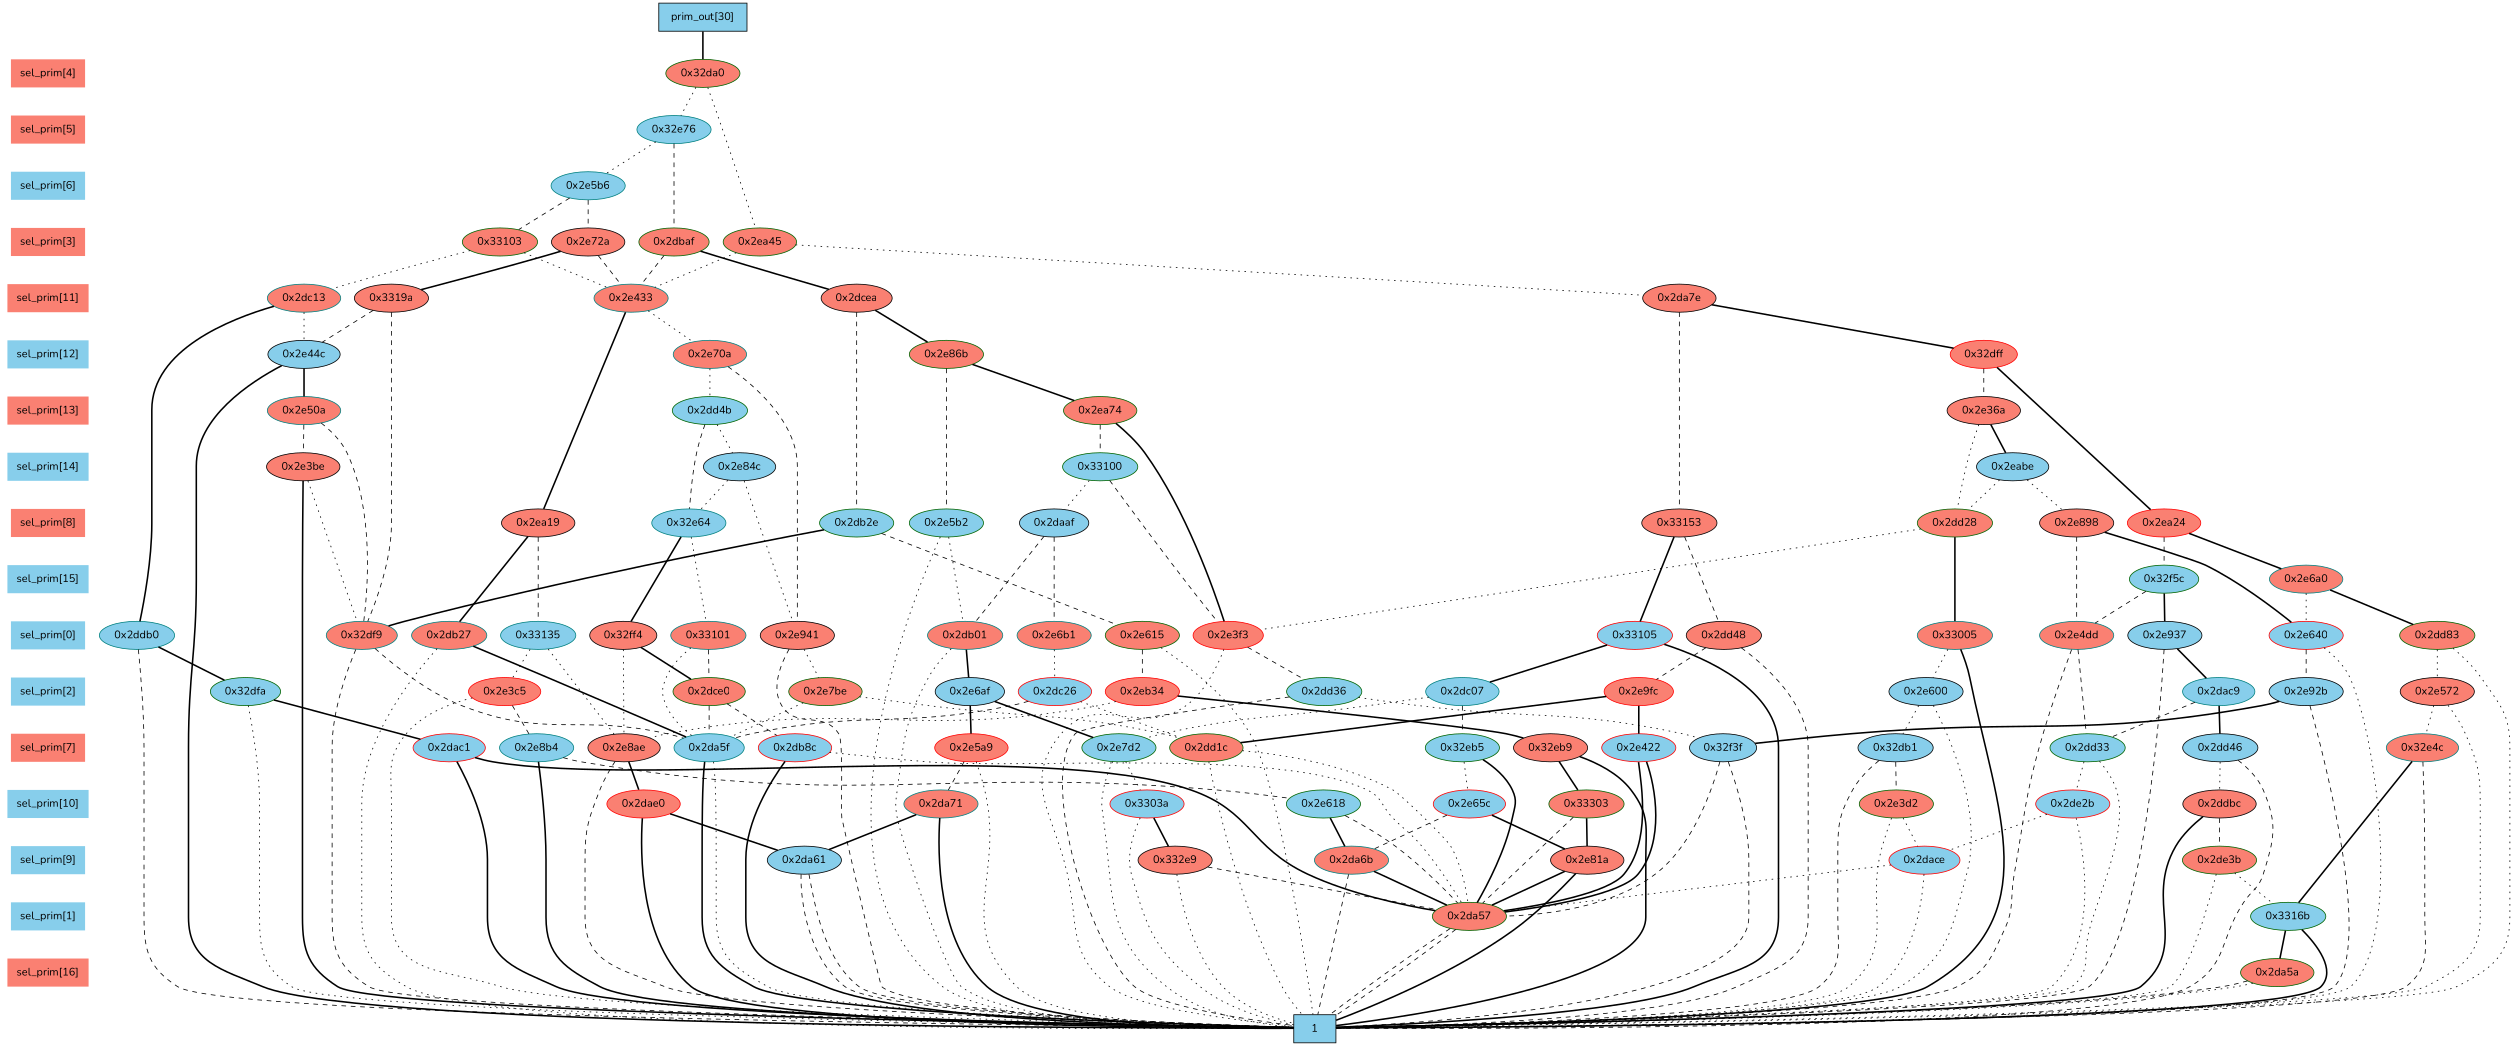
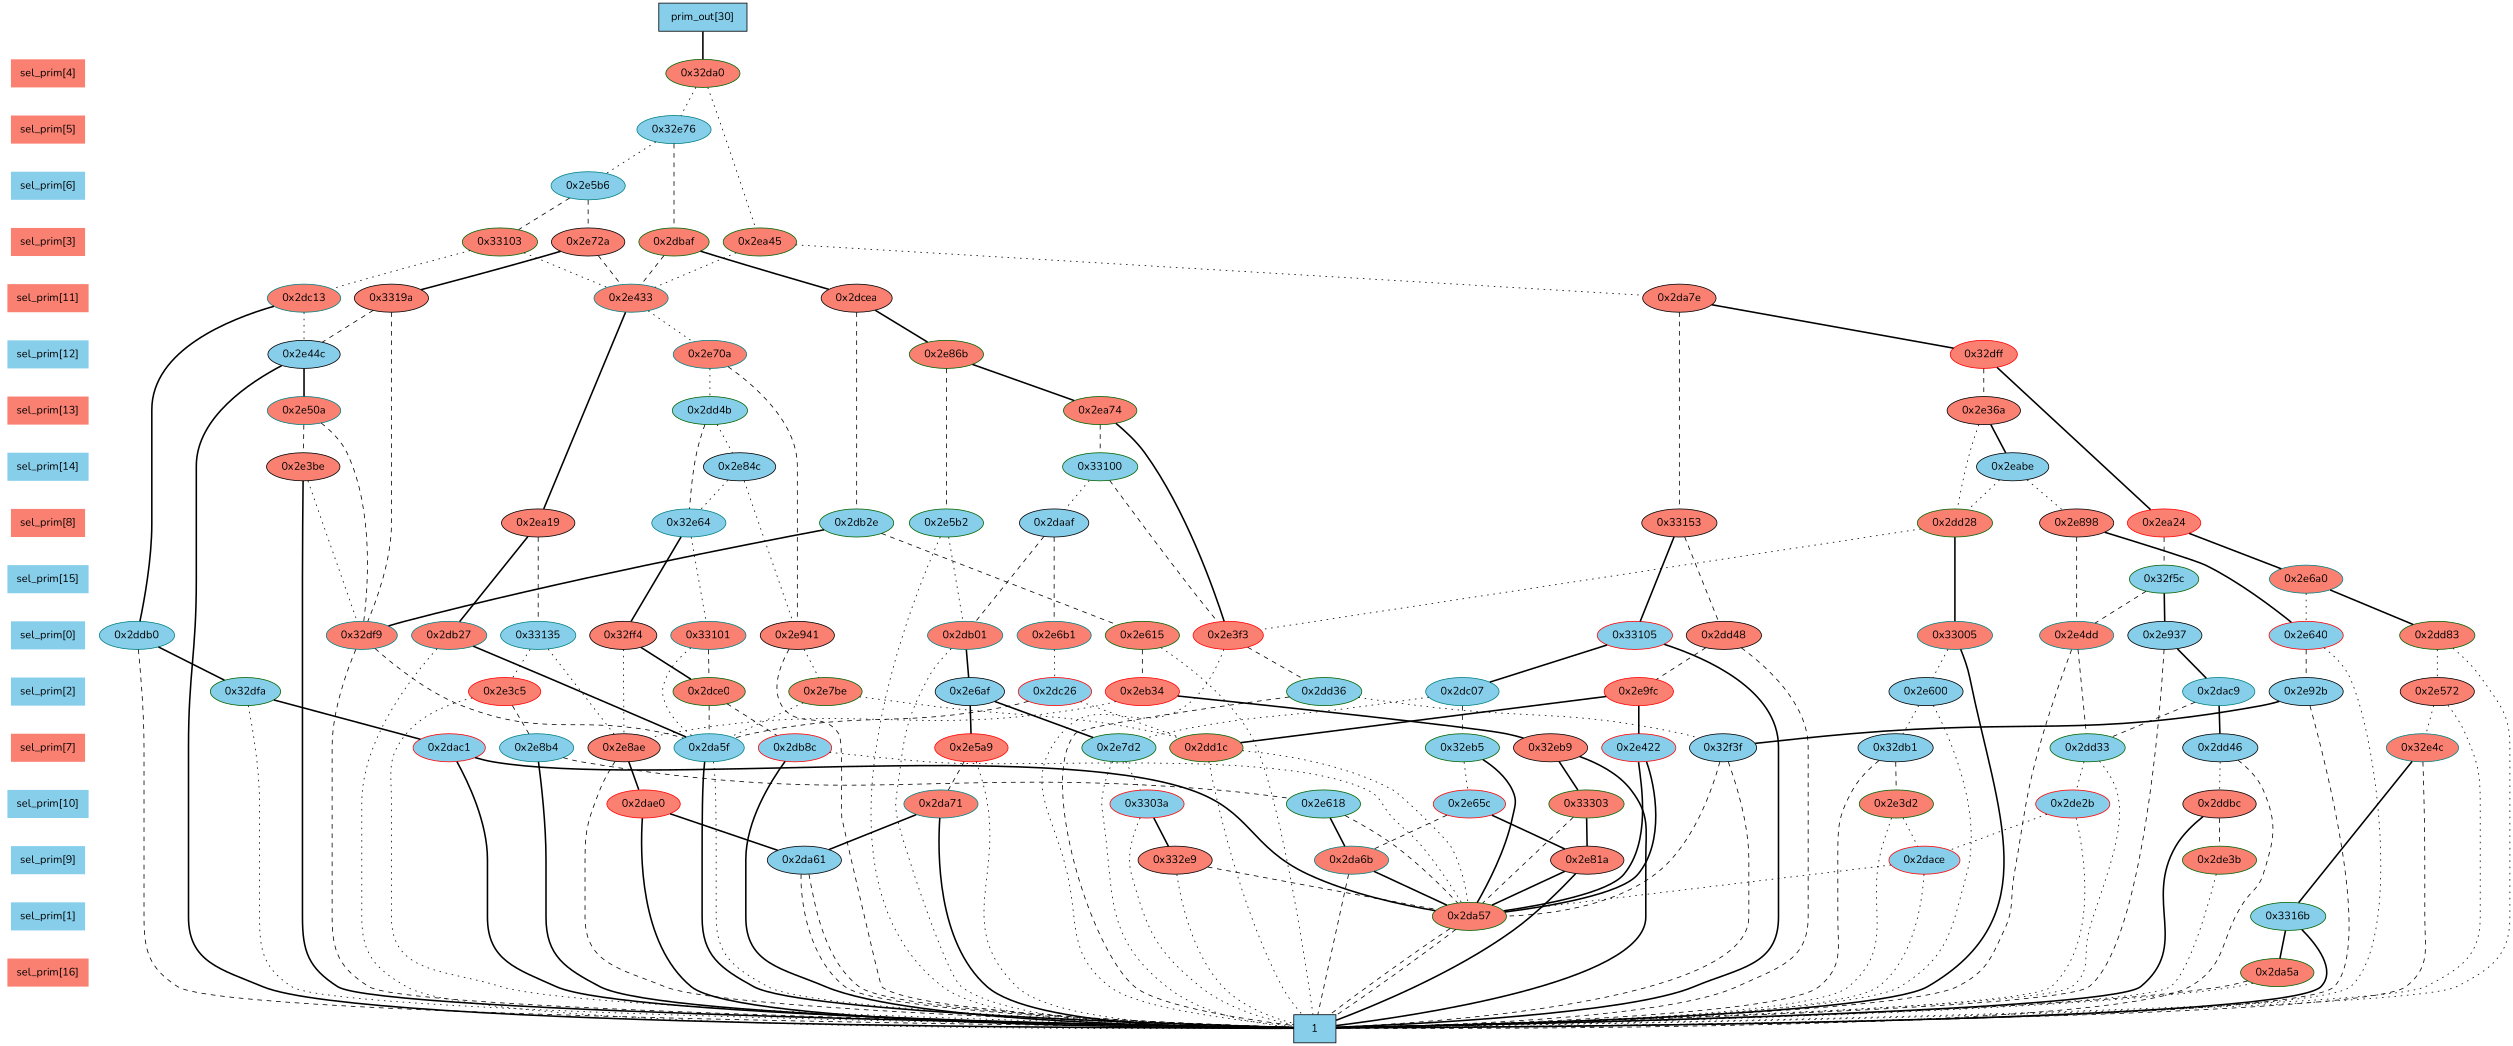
(2251, 886) -> none
